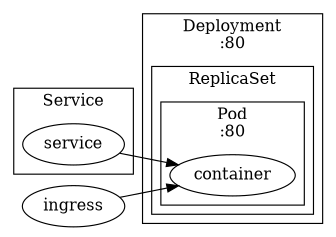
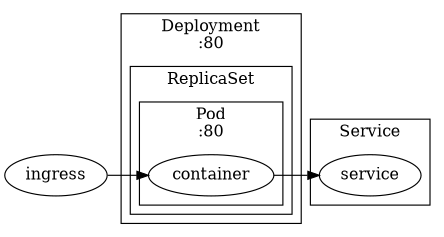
(143, 158) -> (291, 175)
